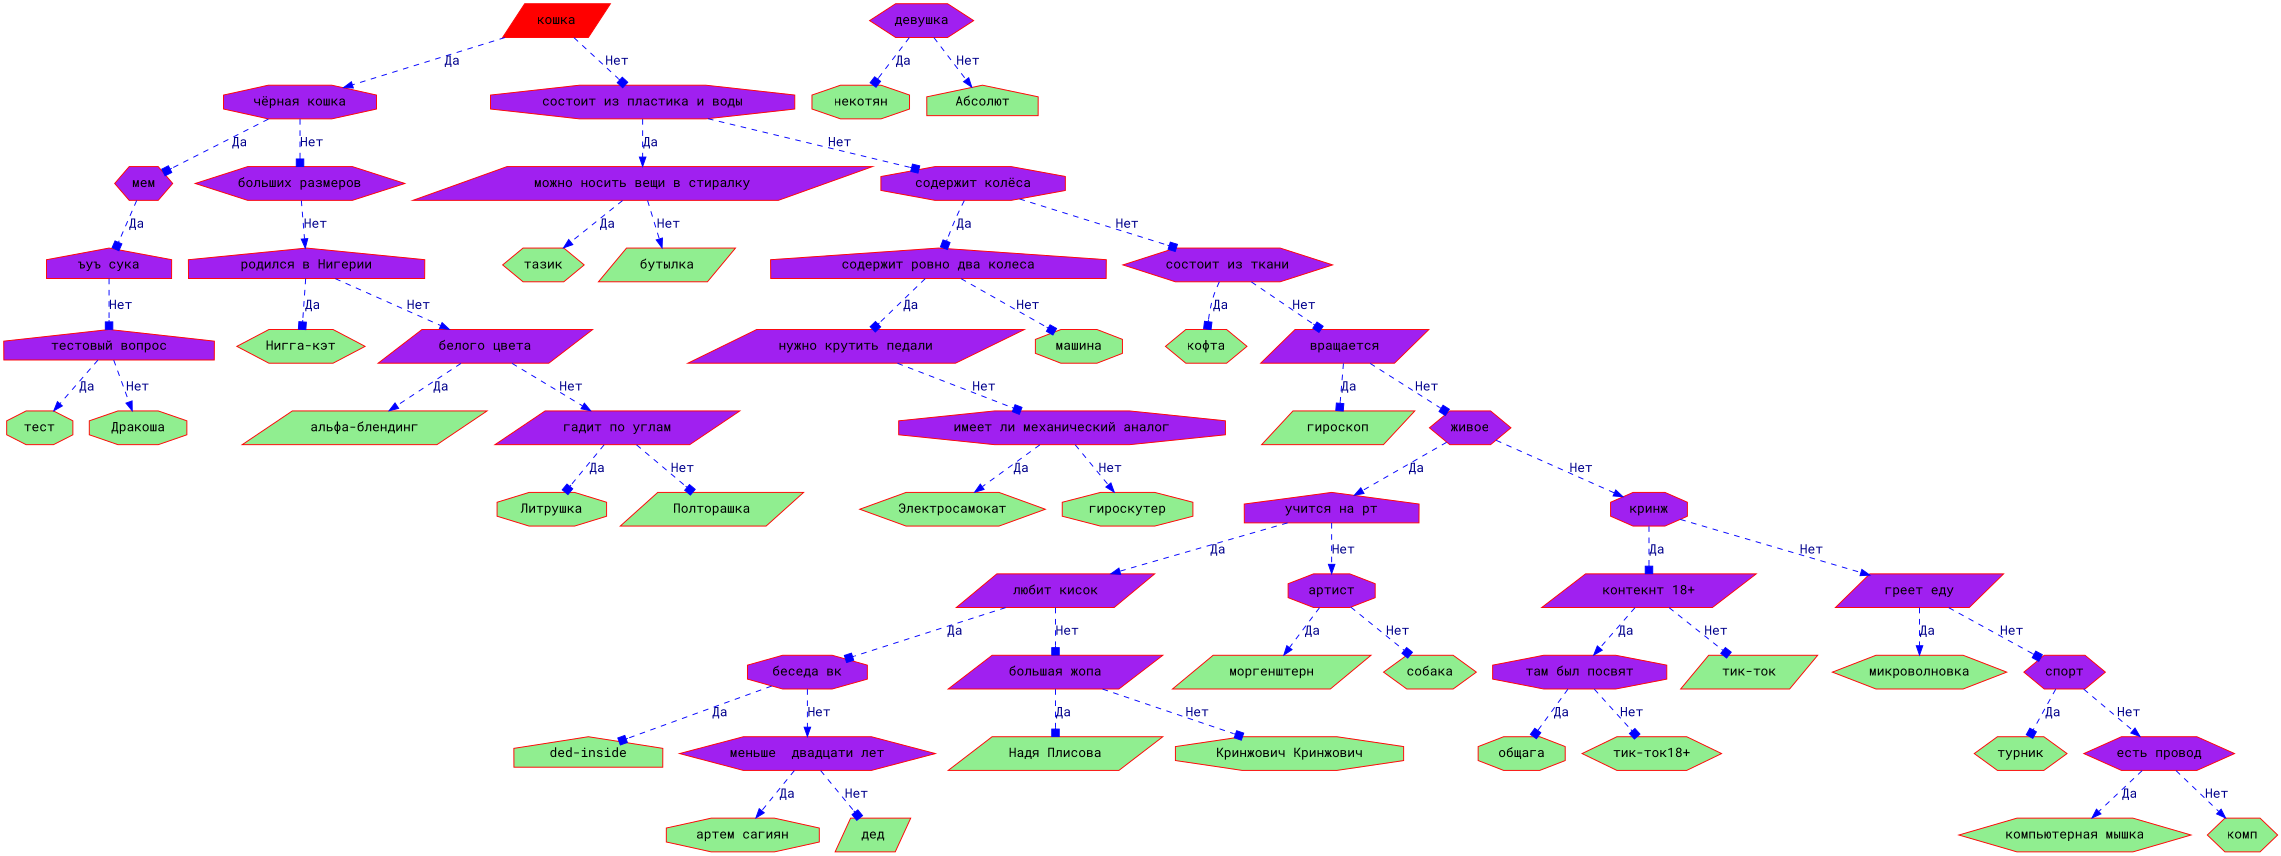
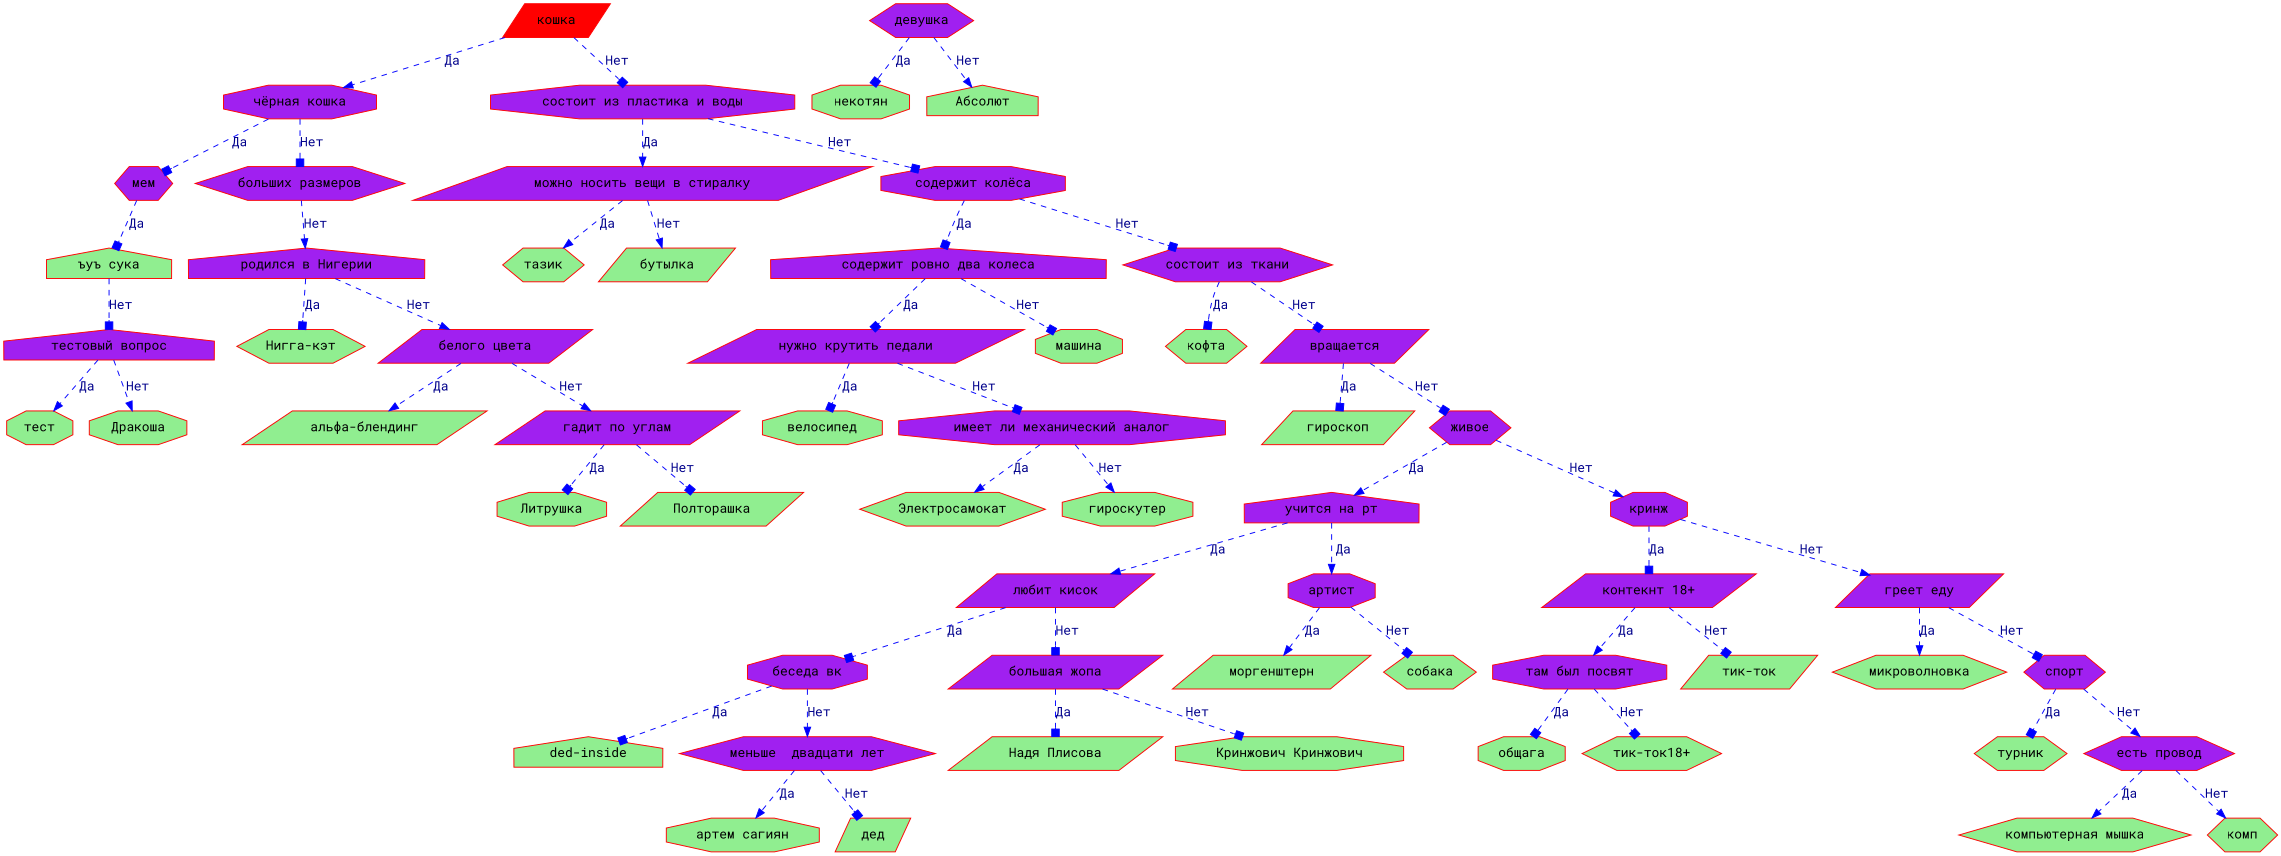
(109, 265) -> (109, 265)
none -> (822, 428)
(1343, 550) -> (1343, 550)
